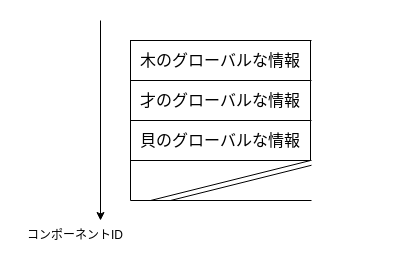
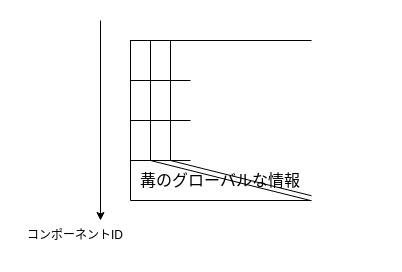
(221, 61) -> none
(221, 101) -> none
(221, 141) -> none
none -> (221, 181)
